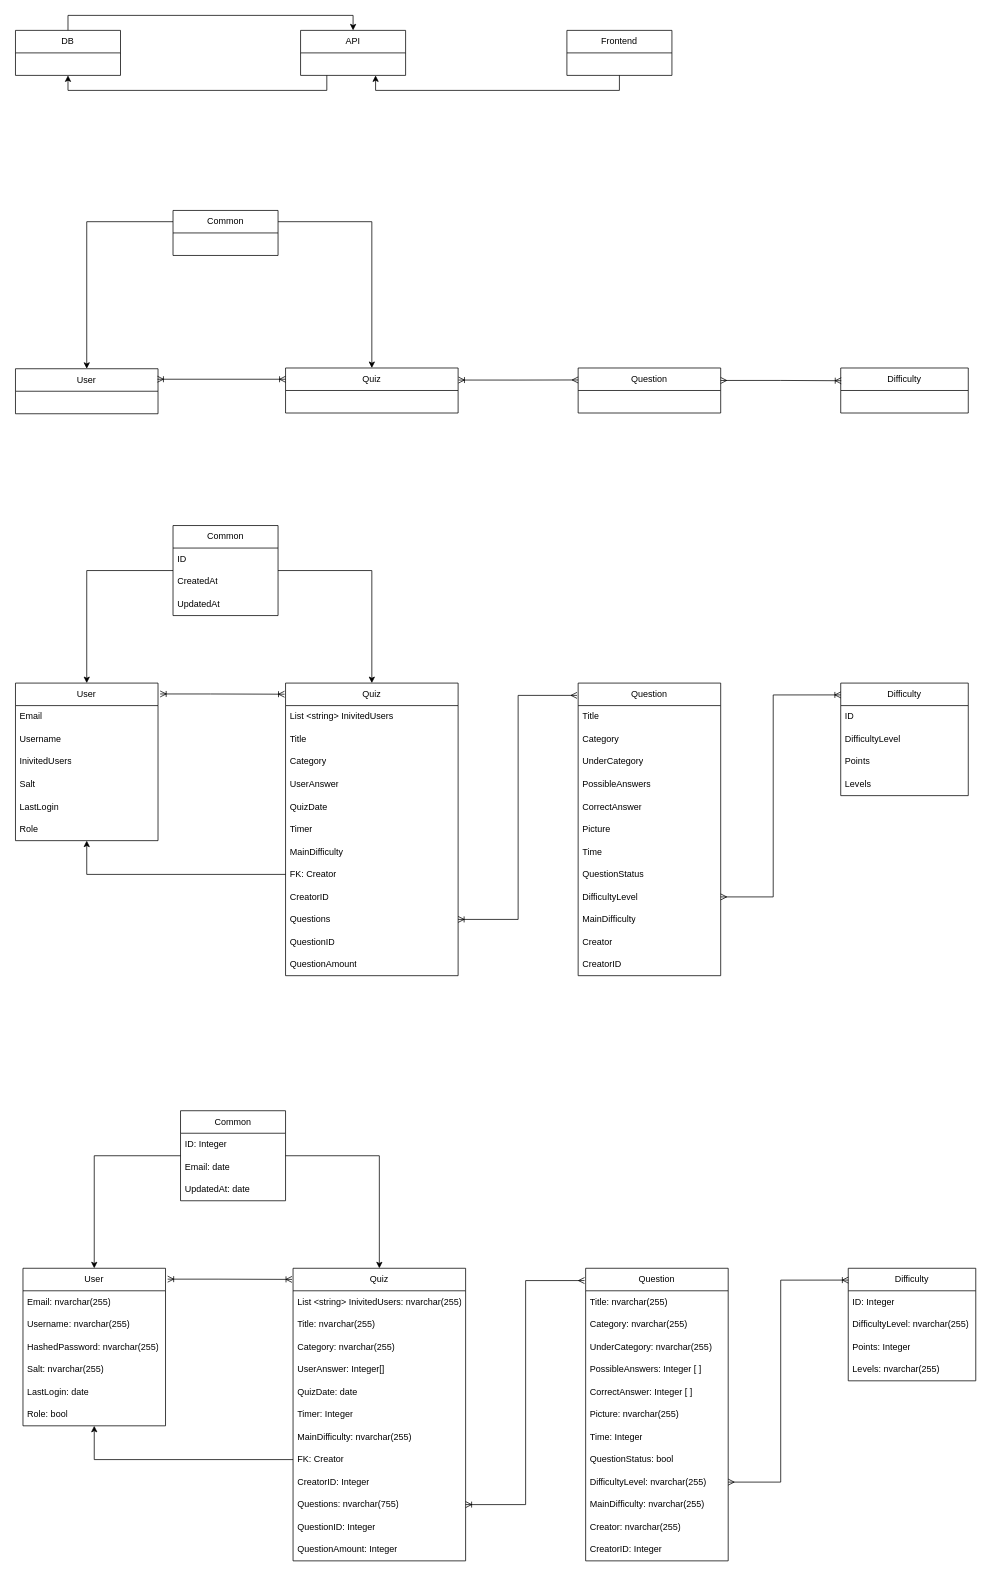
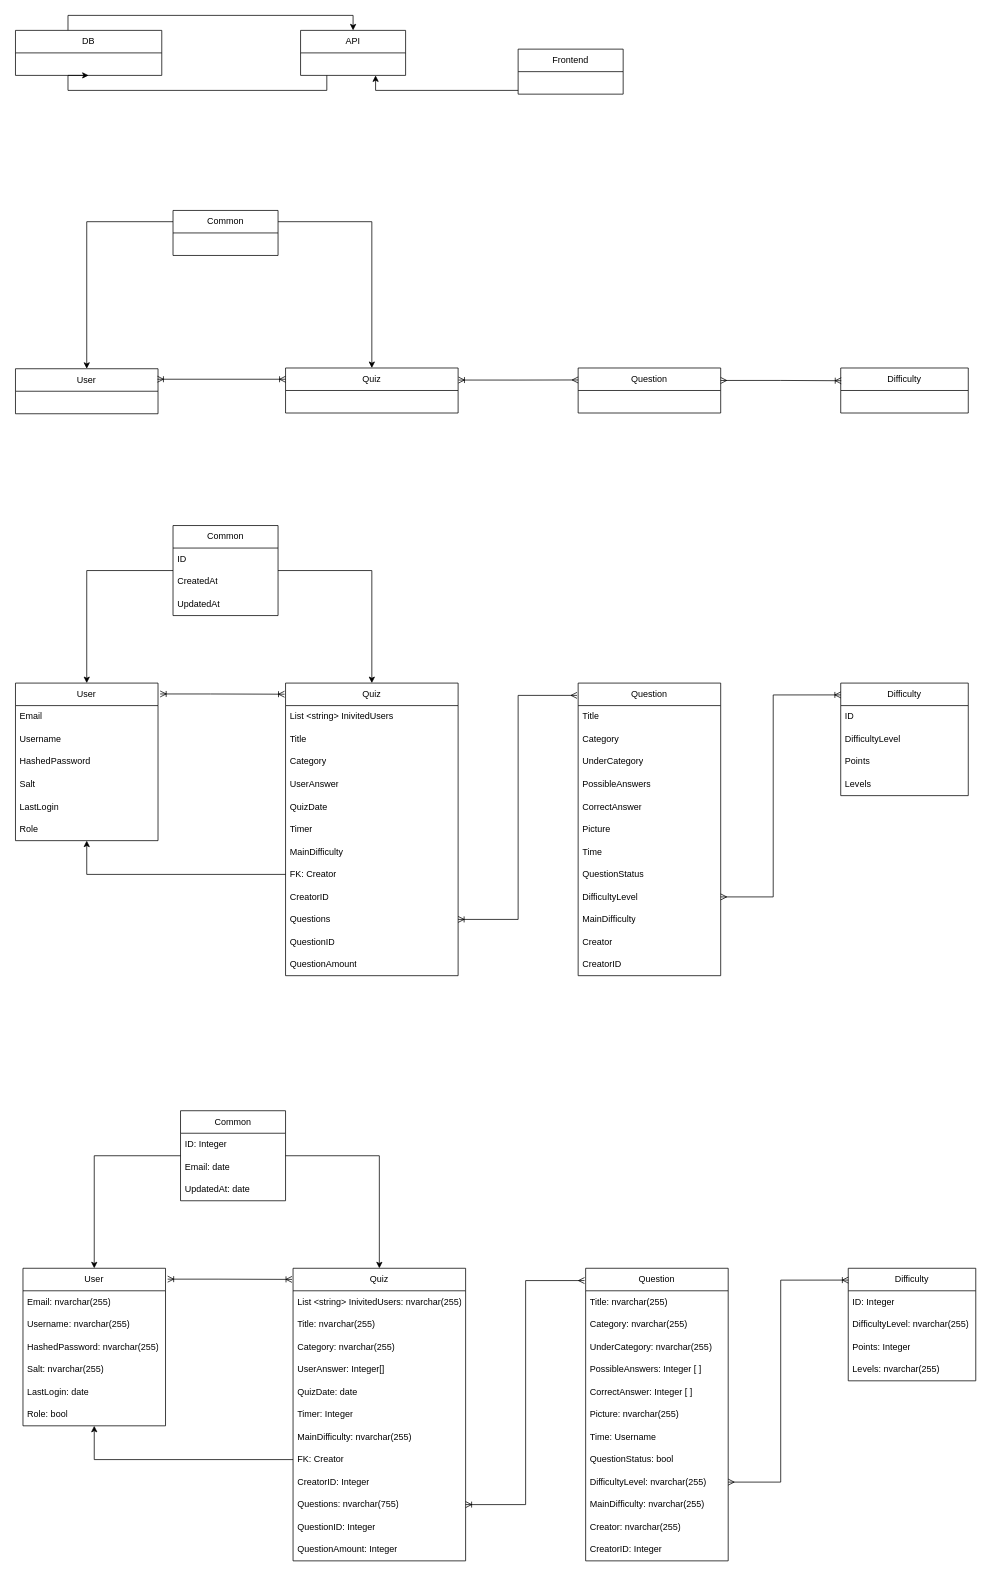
(68, 53) -> (89, 53)
(619, 53) -> (570, 72)
(50, 762) -> (55, 762)
(619, 1437) -> (622, 1437)
